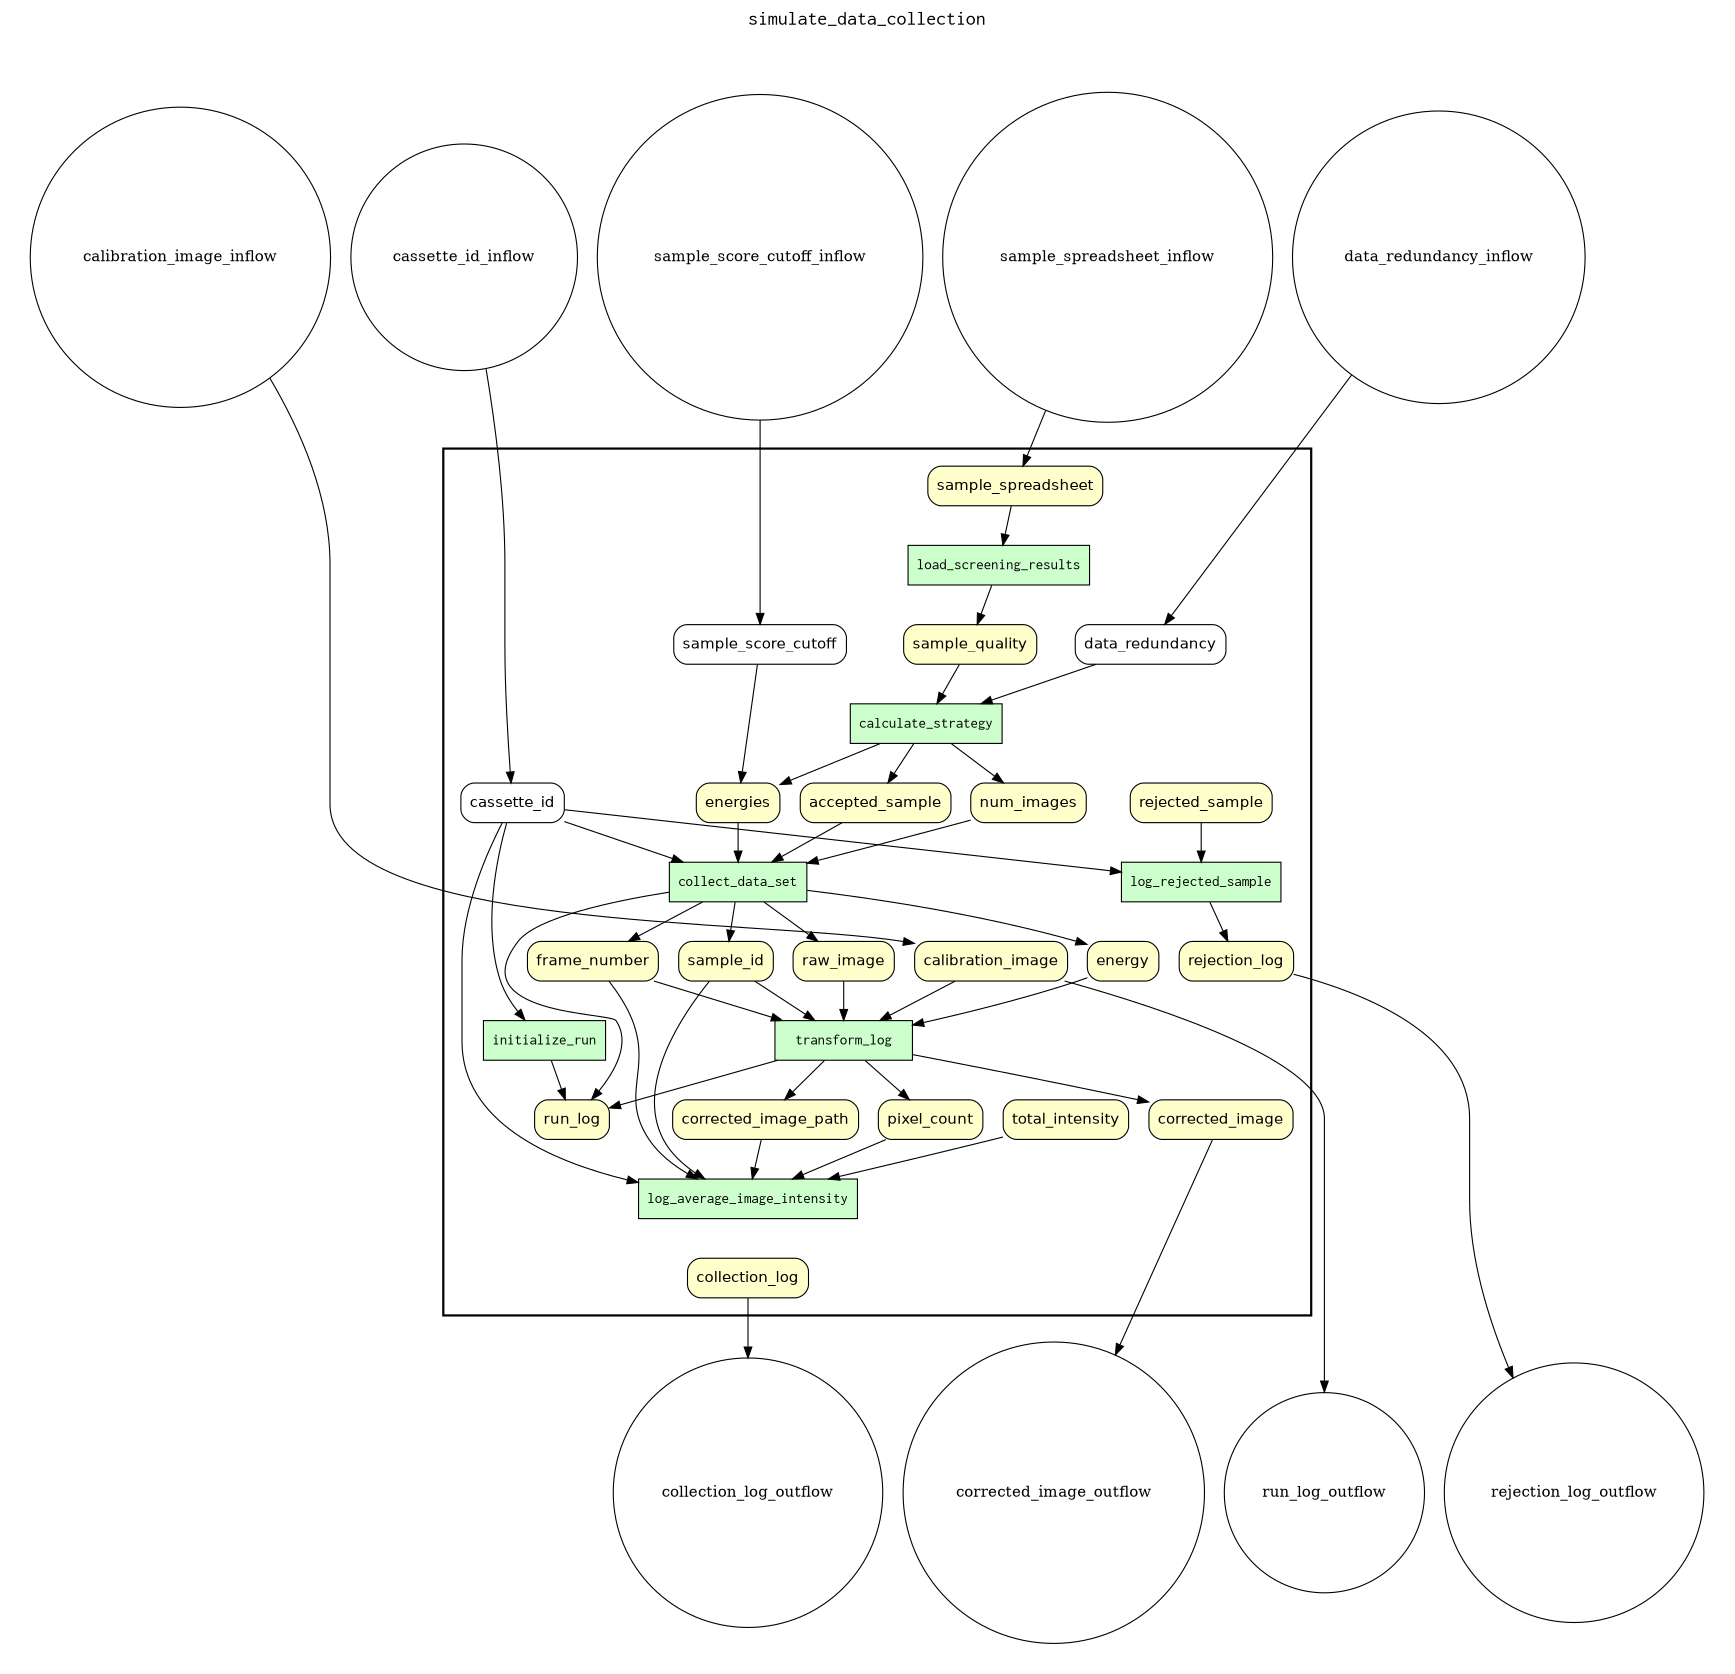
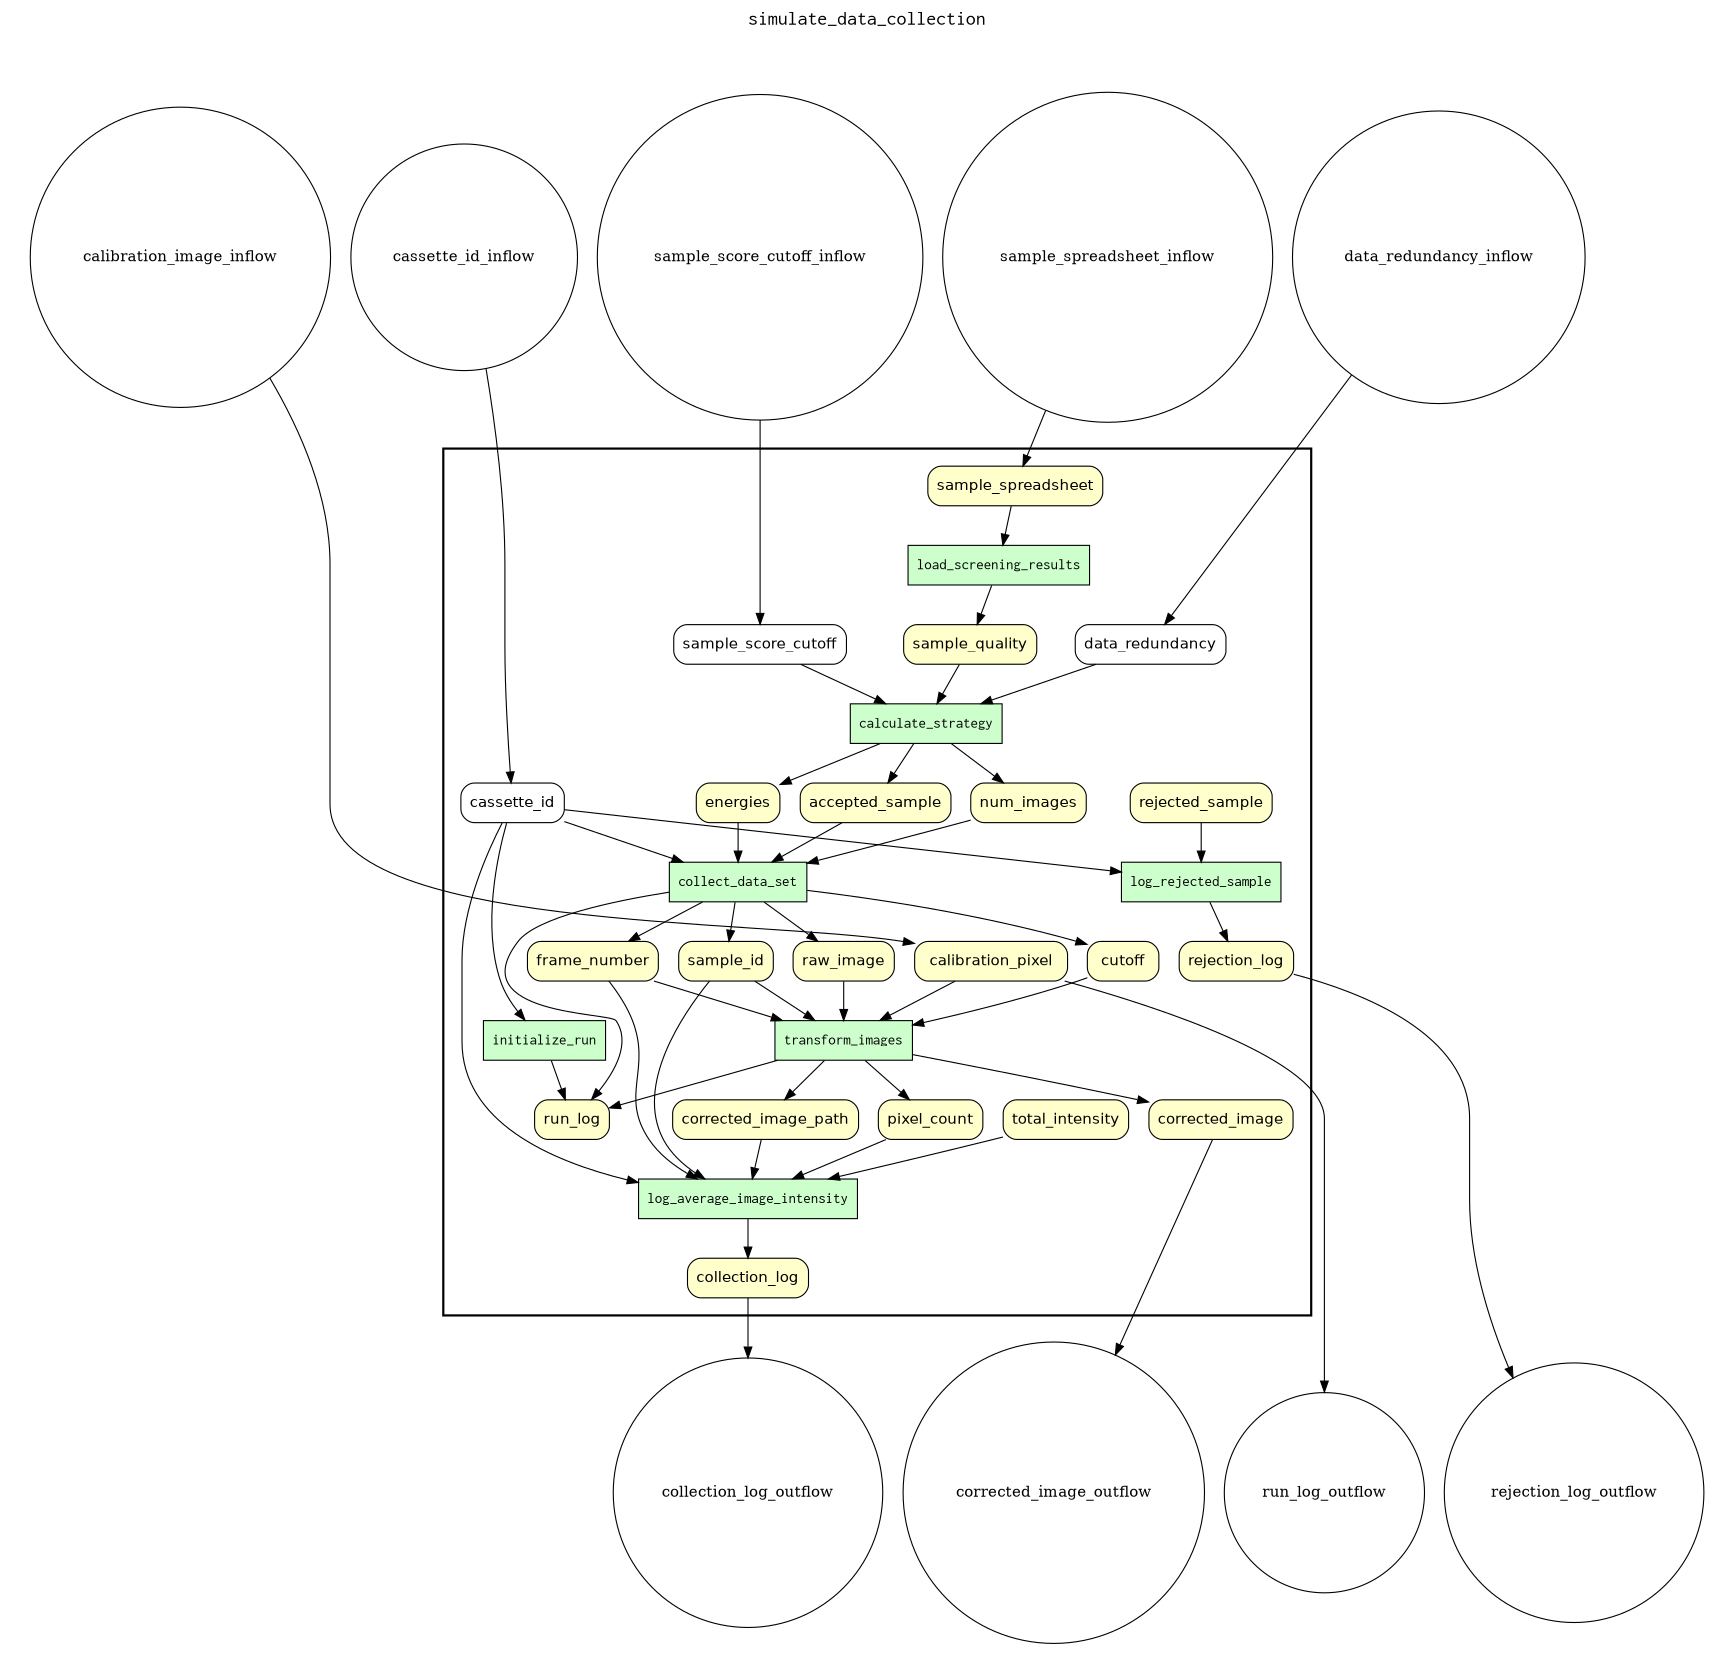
(750, 718) -> (838, 682)
(991, 961) -> (991, 961)
(1123, 961) -> (1123, 961)
(844, 1040) -> (844, 1040)
none -> (748, 1233)
